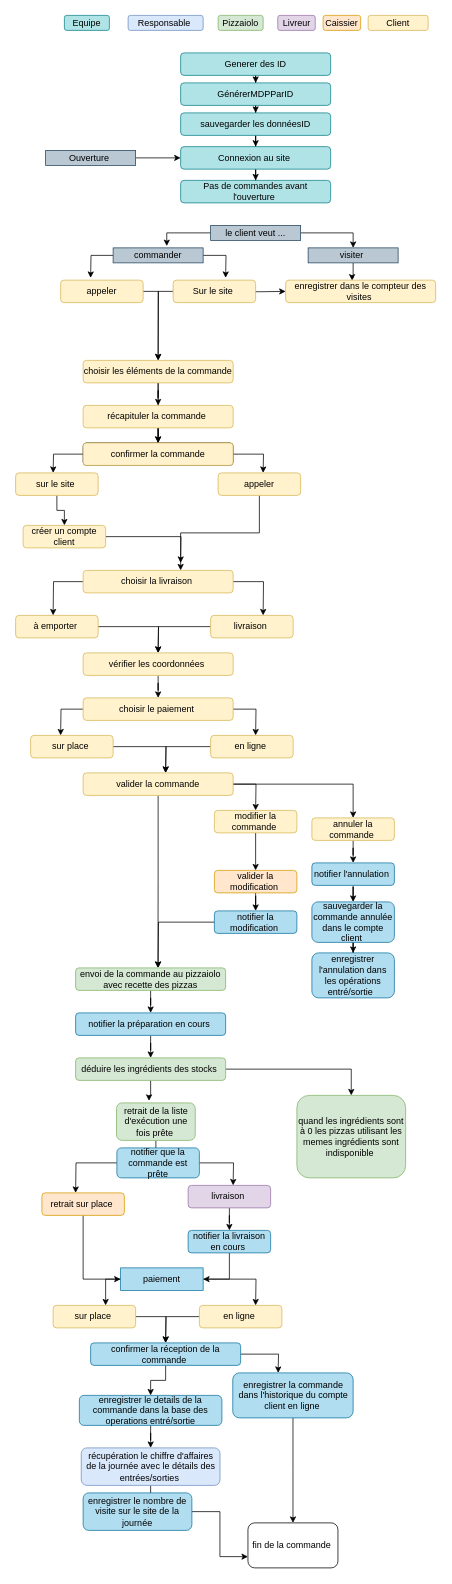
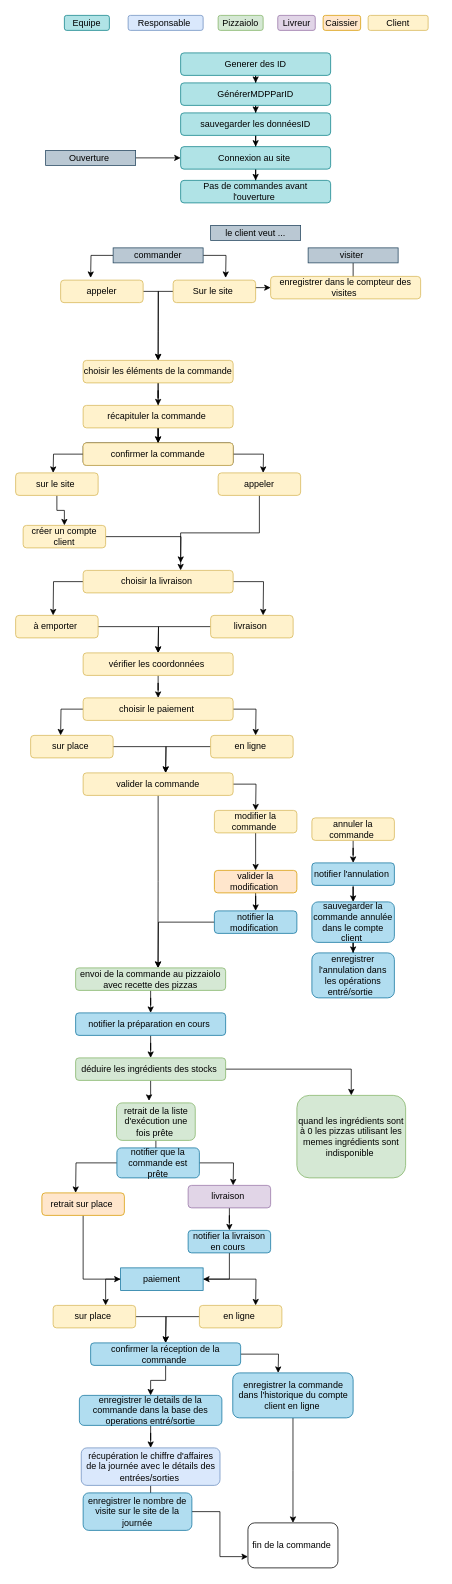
(167, 236) -> none
(353, 241) -> none
(360, 291) -> (345, 288)
(352, 784) -> none
